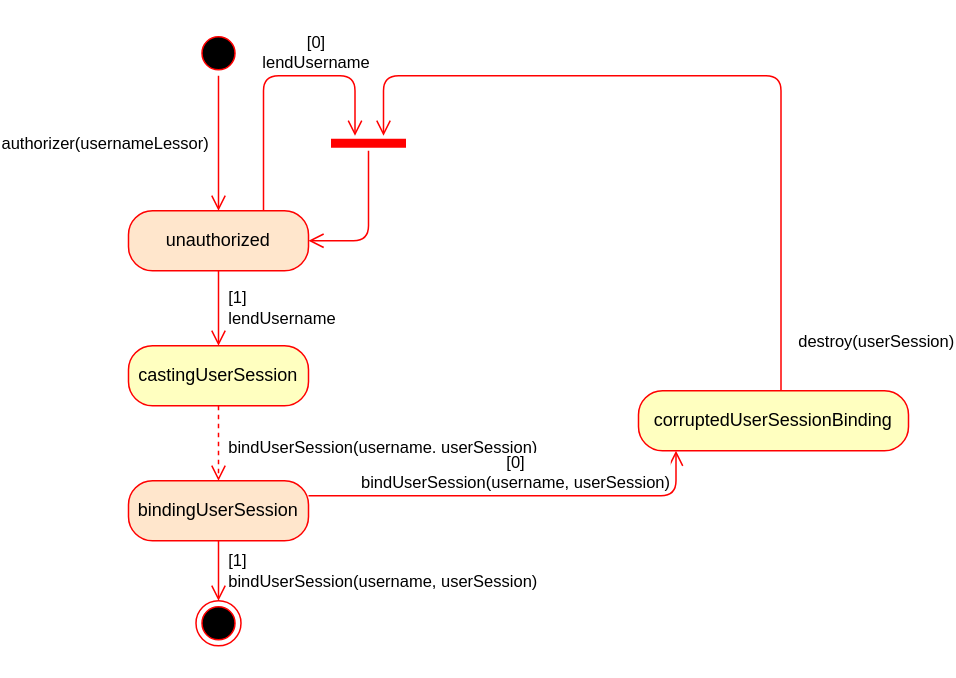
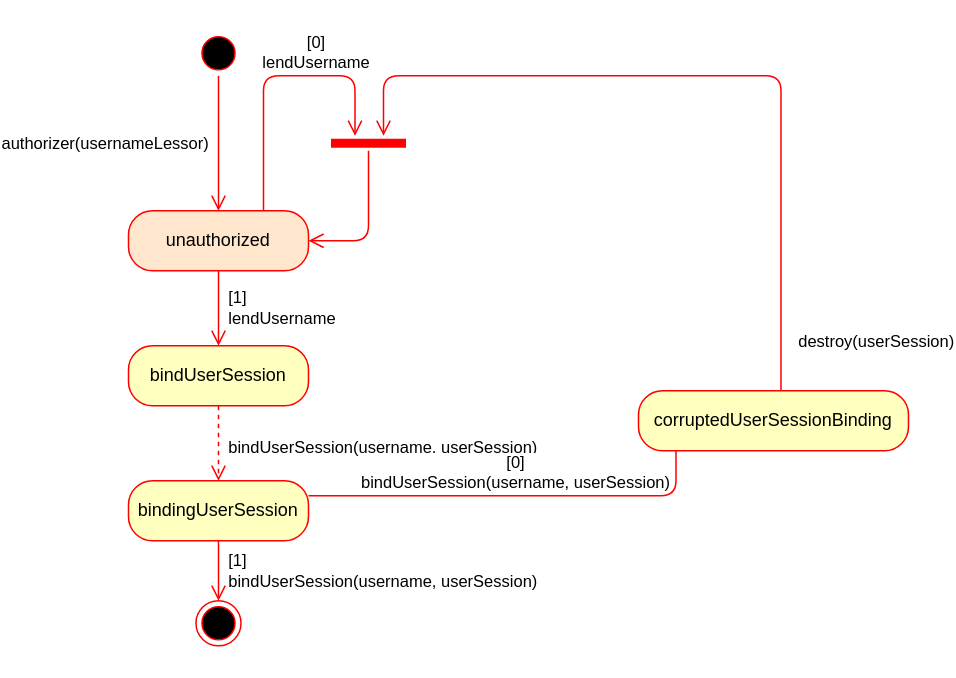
(218, 376) -> (218, 376)
(676, 457) -> (676, 456)
(218, 511) -> (218, 511)
